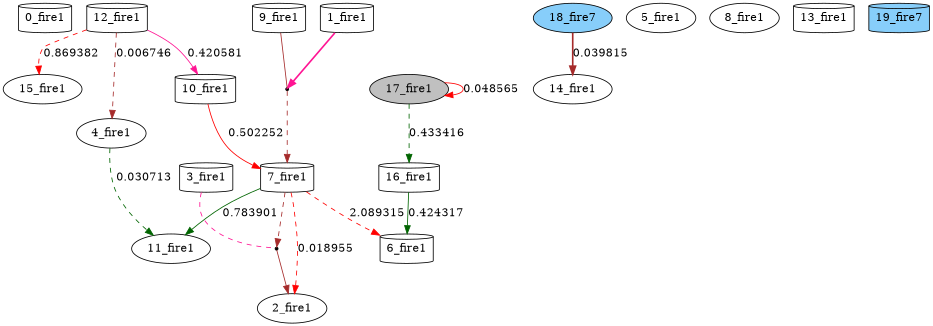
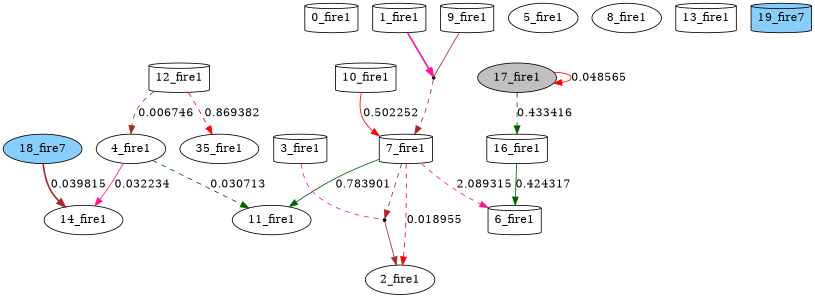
(173, 45) -> none
(43, 89) -> (219, 149)
none -> (112, 182)
(339, 213) -> (450, 186)
